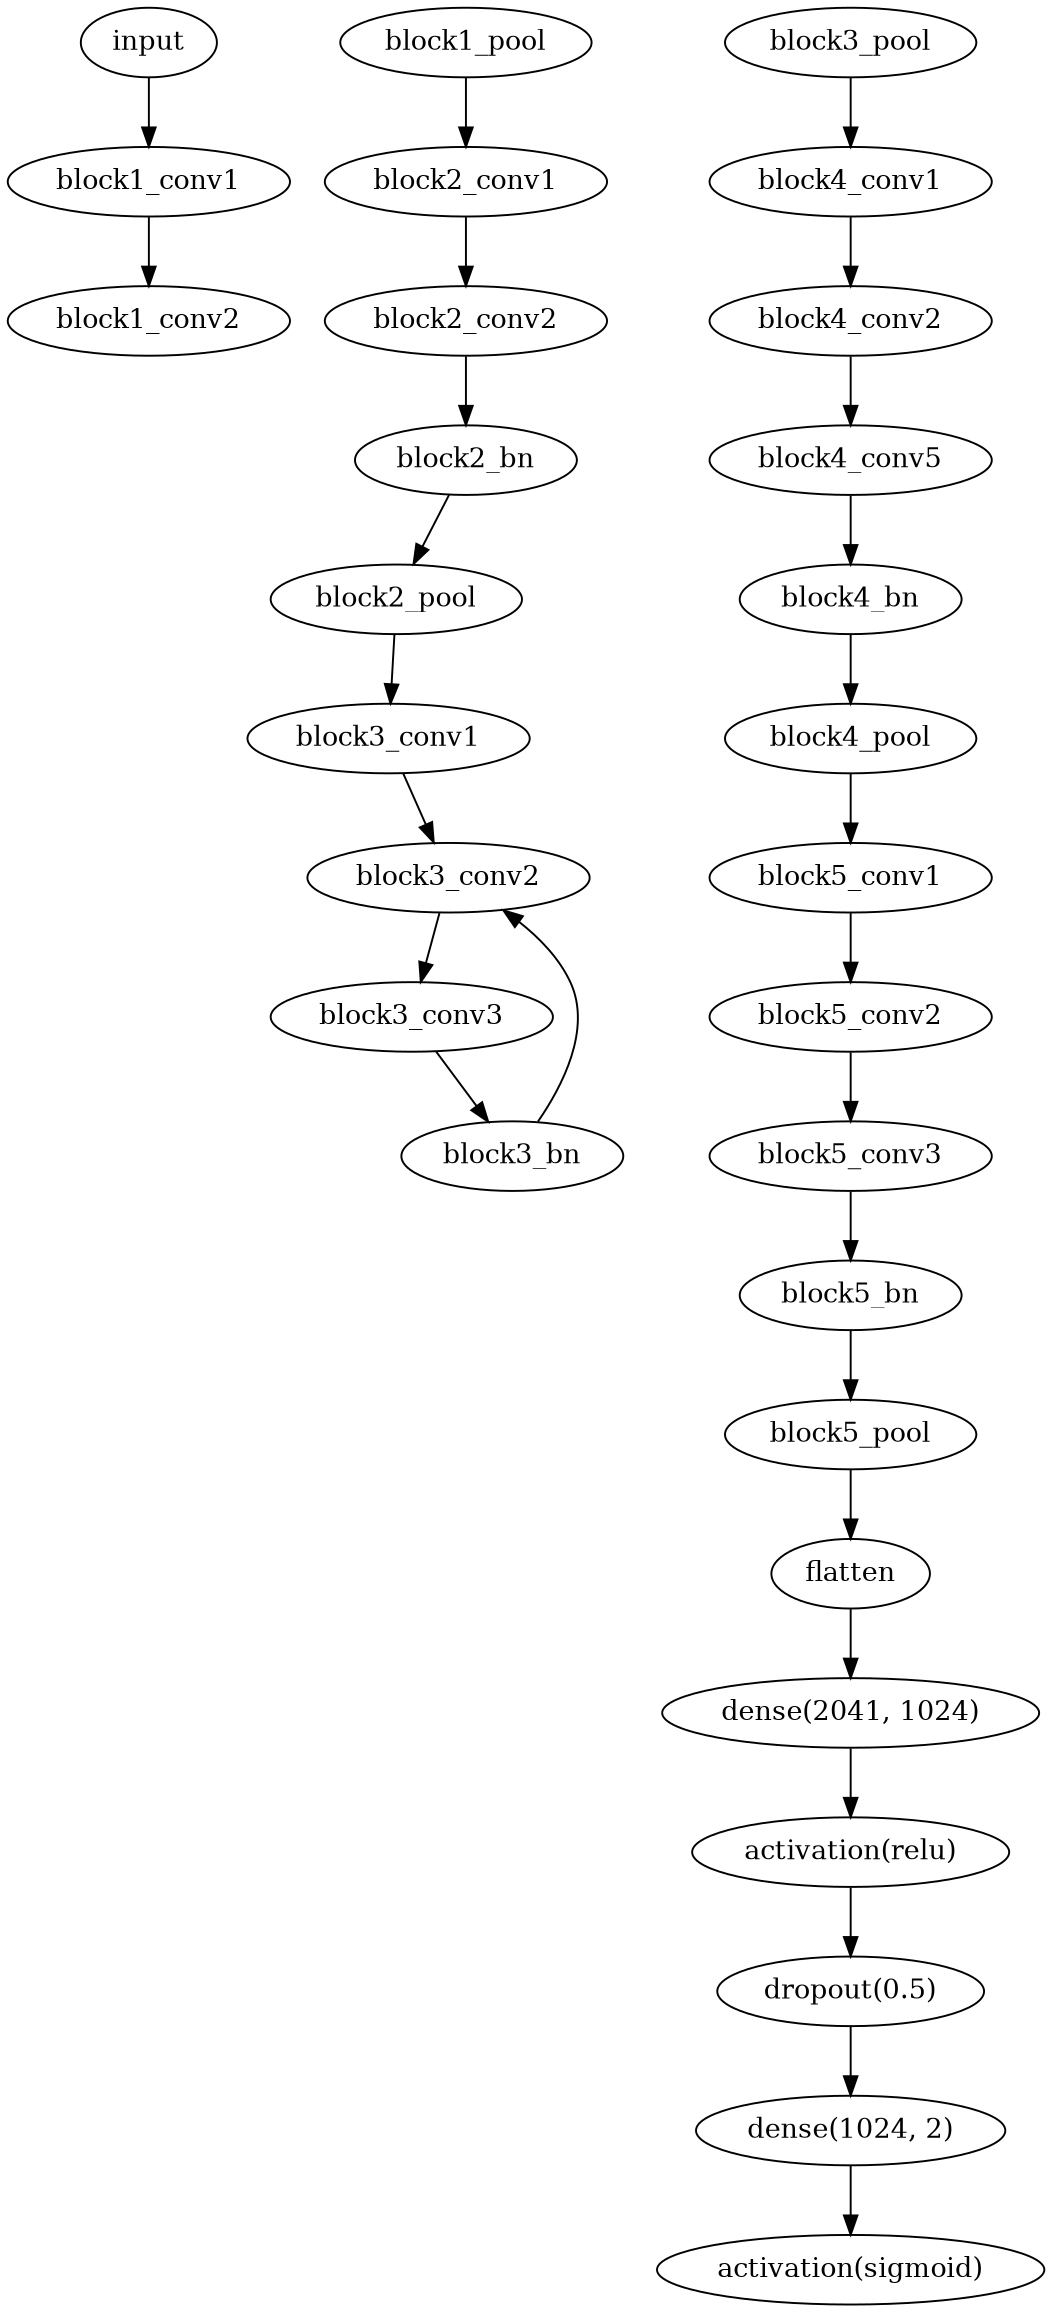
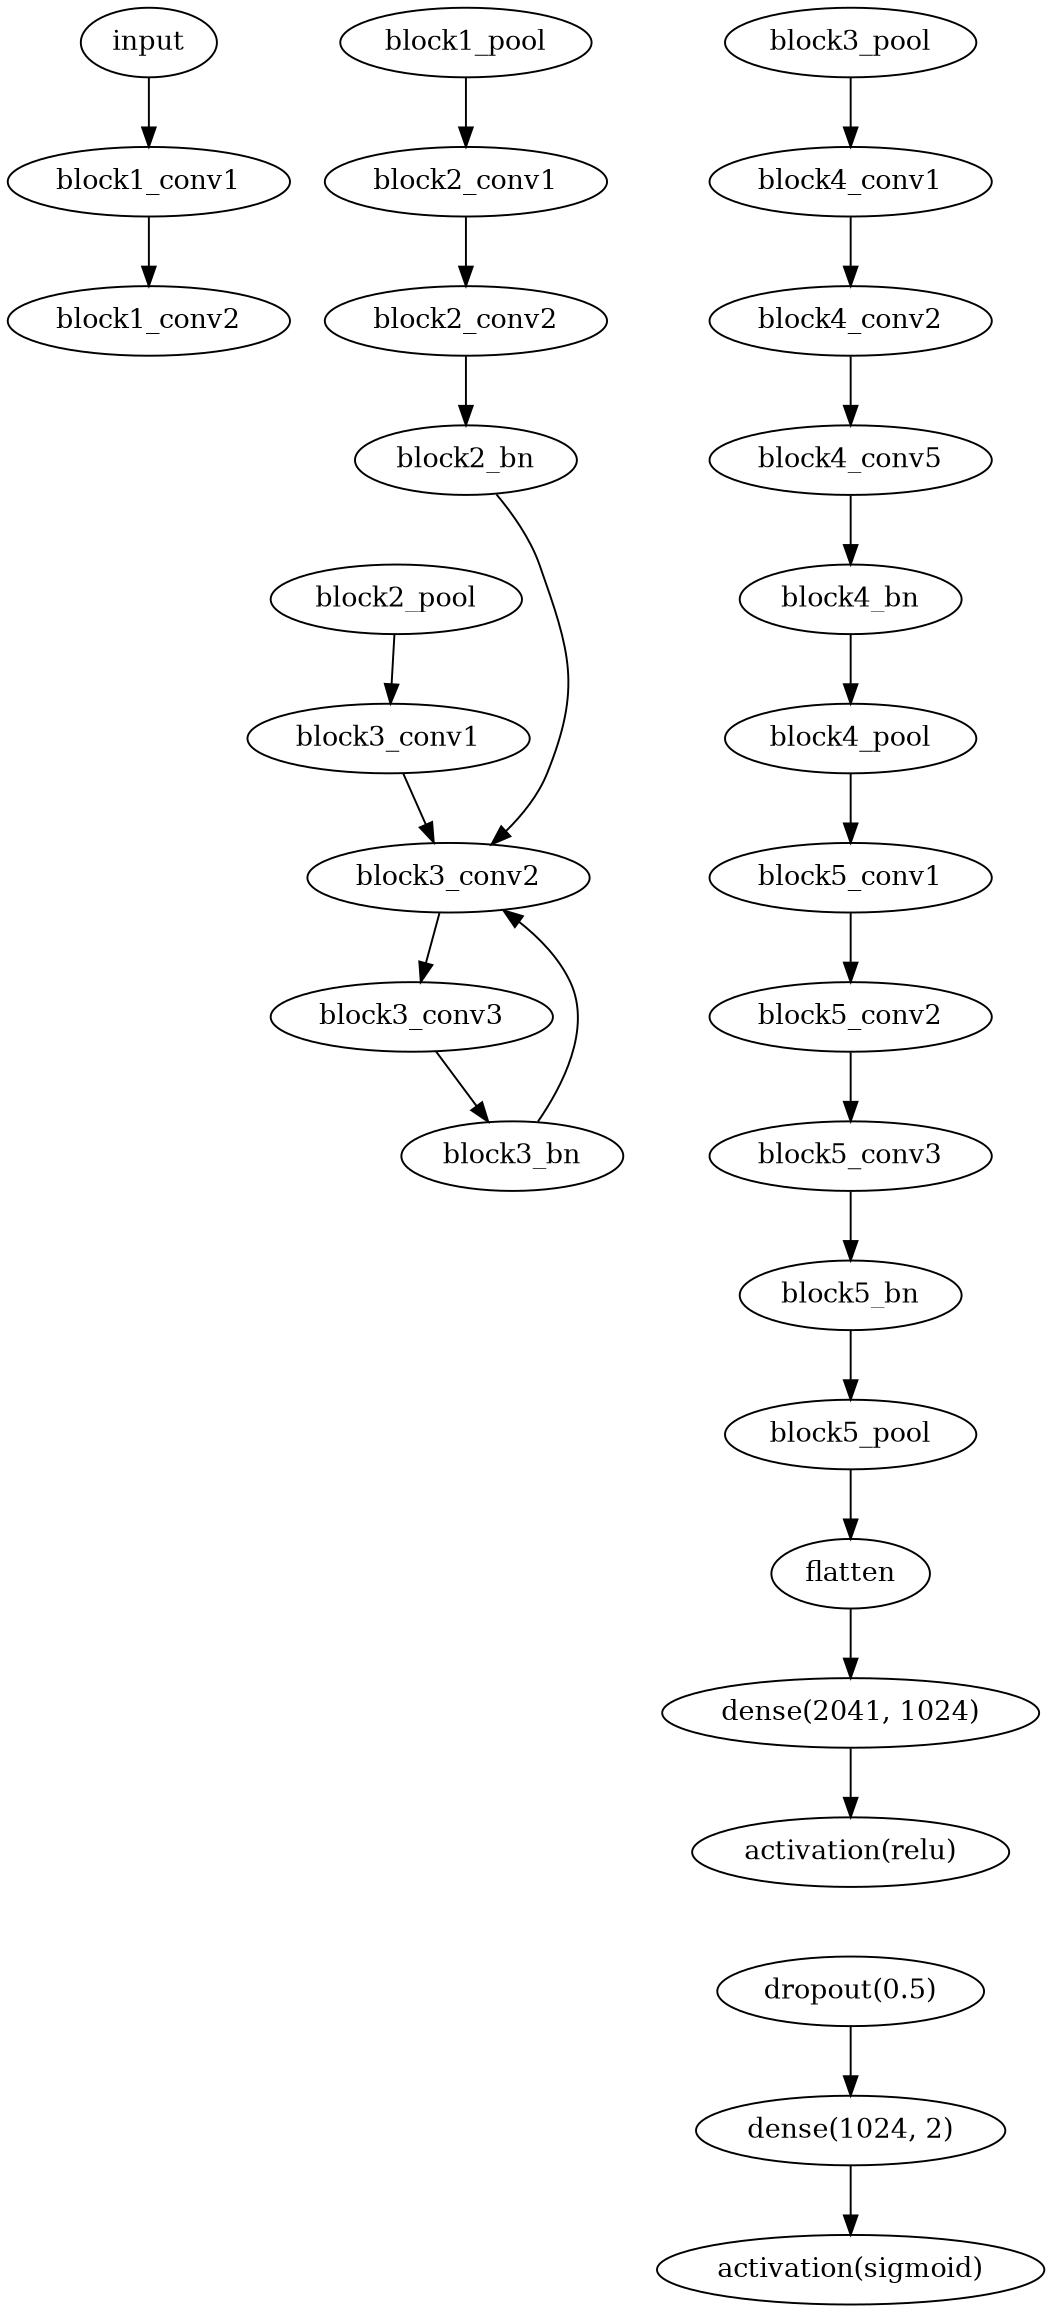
(436, 521) -> (567, 663)
(851, 1912) -> none
